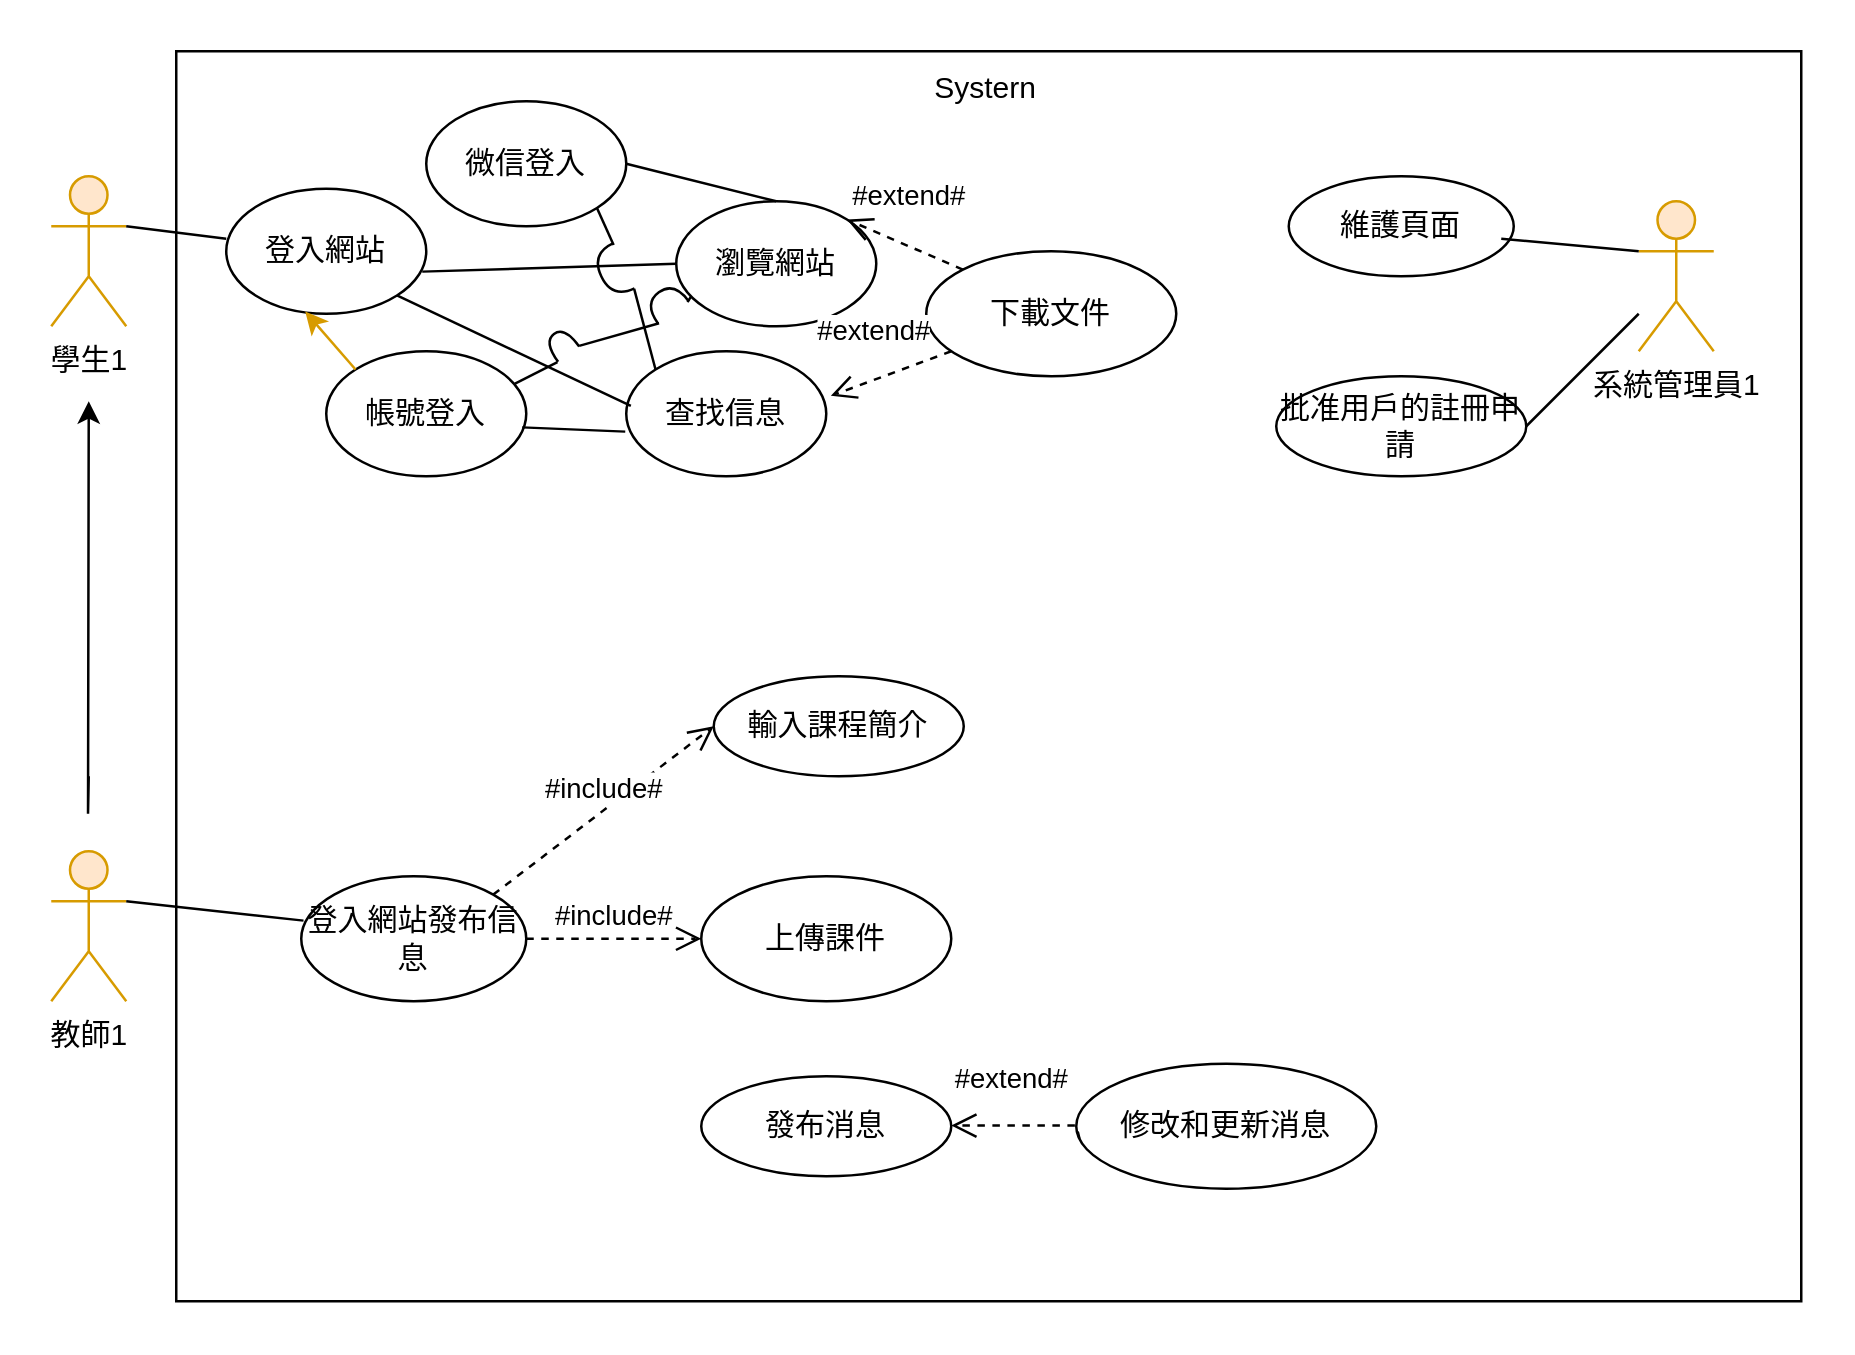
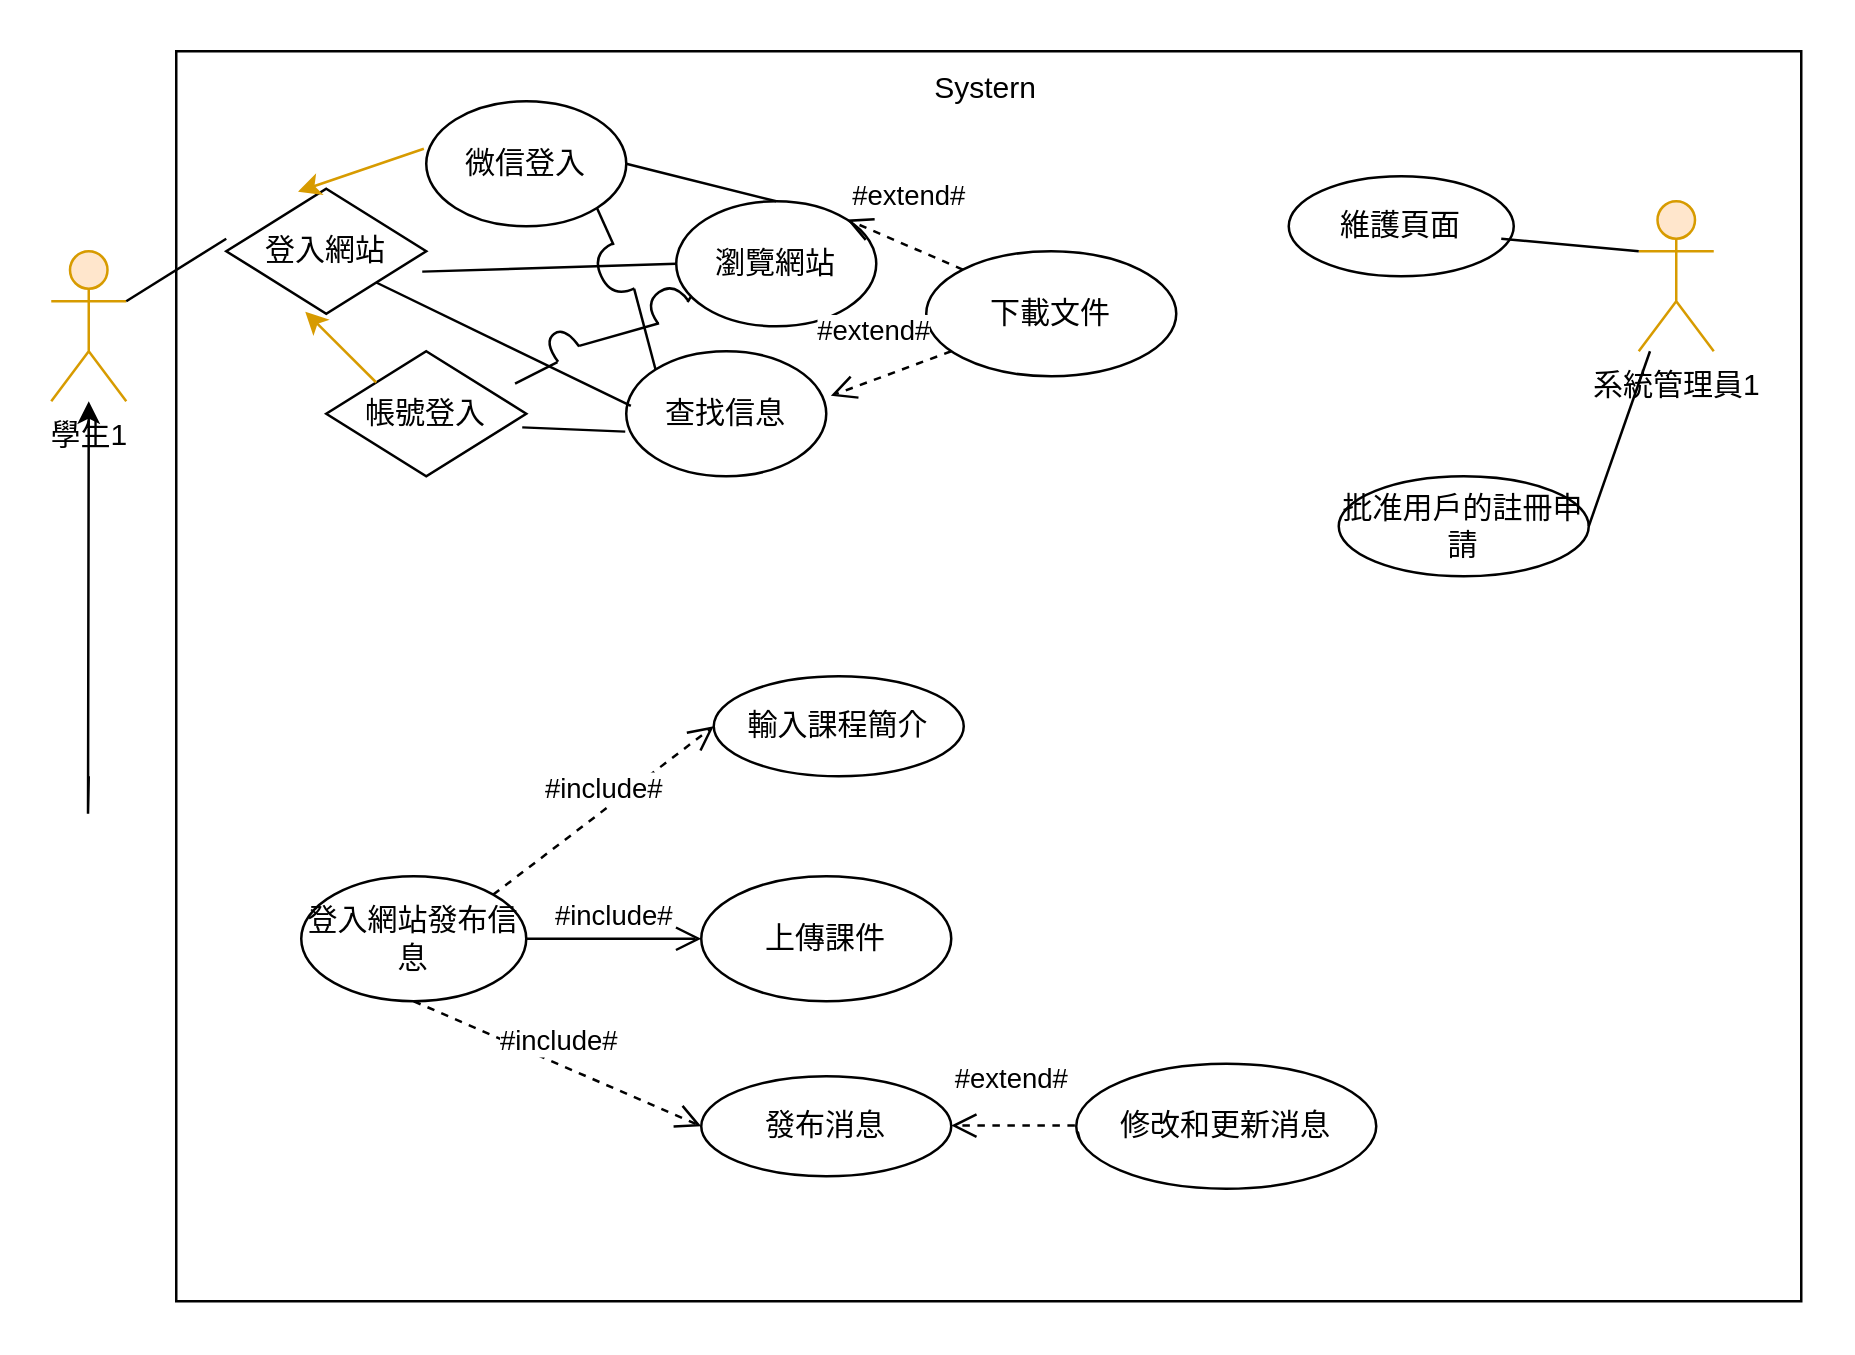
none -> (368, 168)
(89, 251) -> (89, 326)
(326, 251) -> (326, 251)
(426, 414) -> (426, 414)
(1401, 426) -> (1464, 526)
(215, 911) -> none
(89, 926) -> none
(611, 939) -> (611, 939)
none -> (618, 1090)
